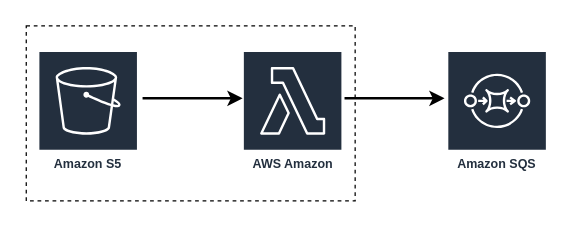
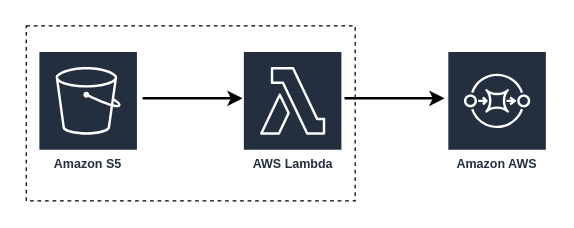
(293, 163) -> (293, 163)
(497, 163) -> (497, 163)
